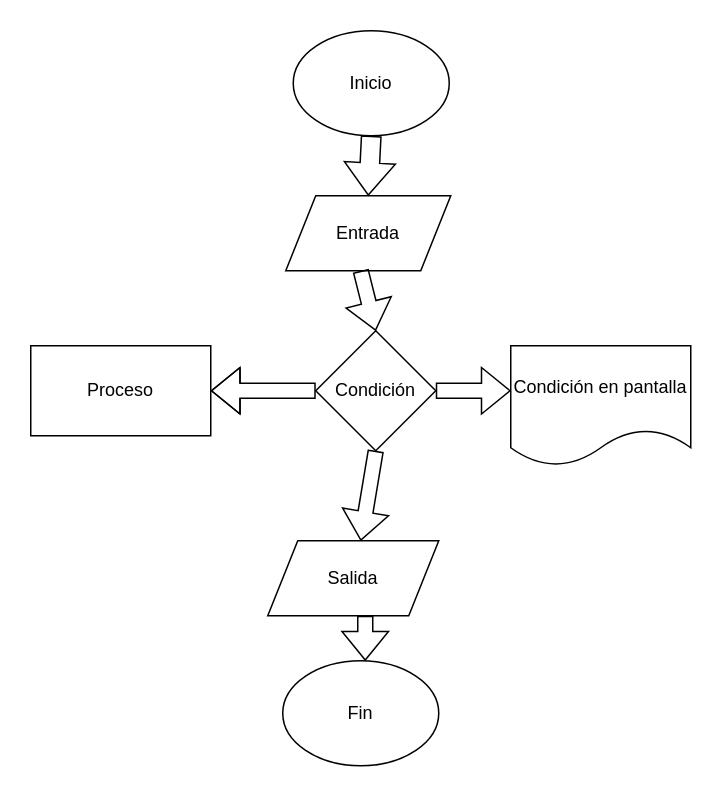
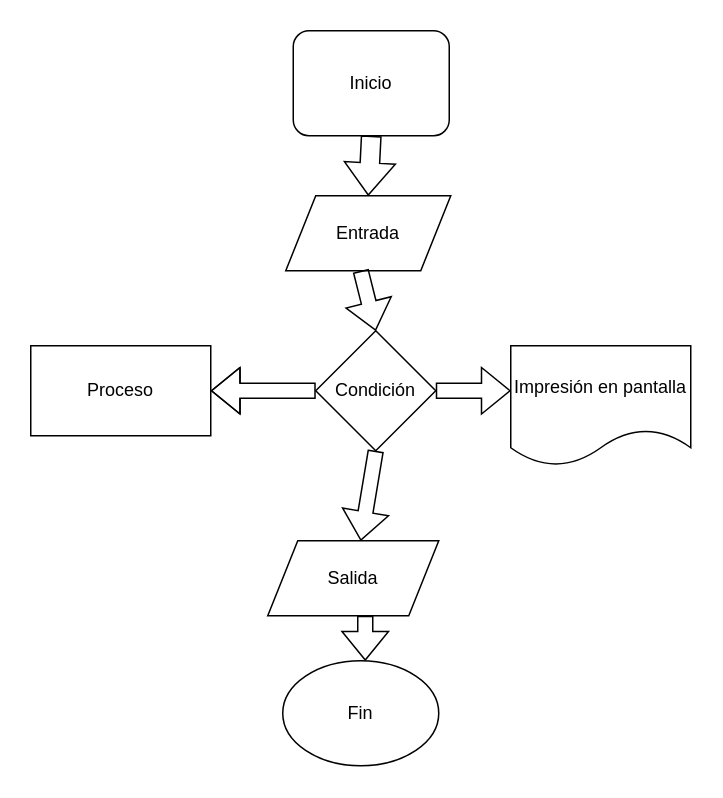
(371, 83) -> (371, 83)
(601, 388) -> (601, 388)
